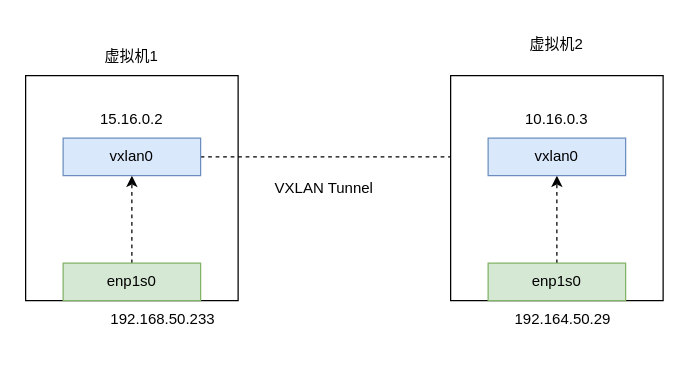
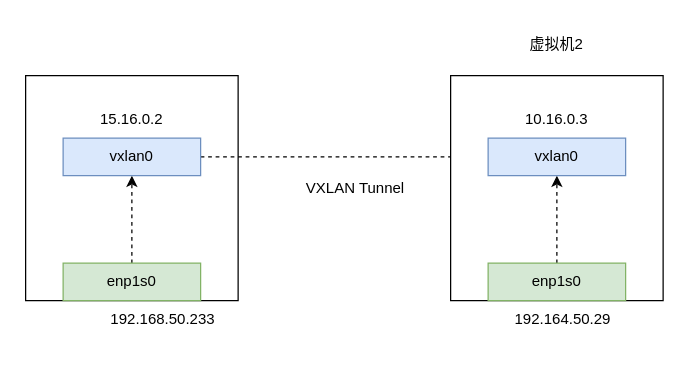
(132, 57) -> none
(324, 188) -> (356, 188)
